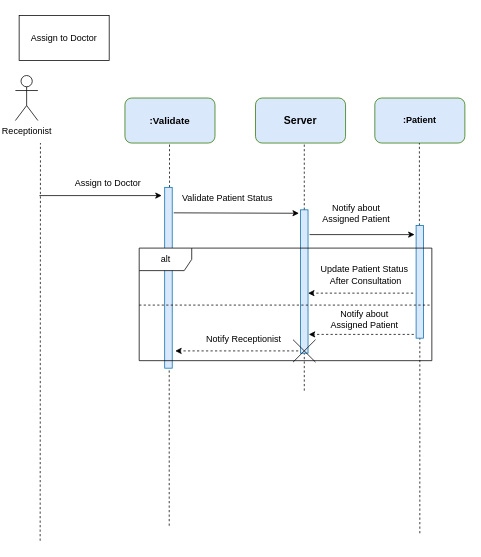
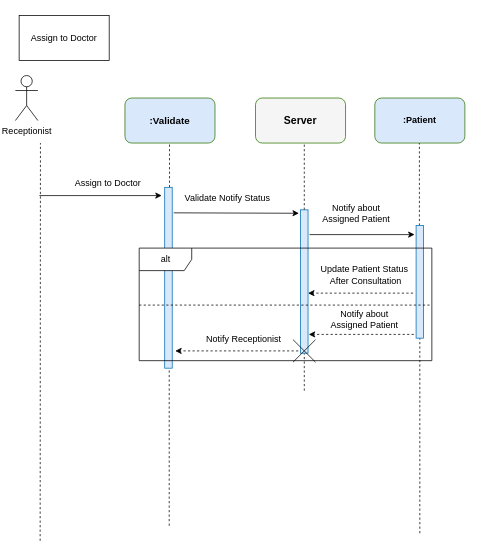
(300, 120) -> (300, 120)
(229, 198) -> (229, 198)
